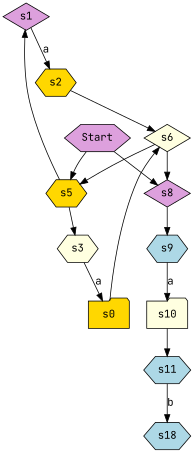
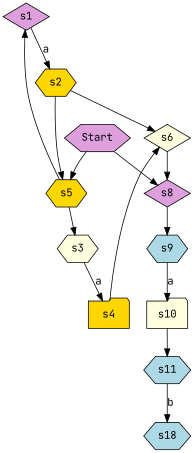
(119, 162) -> (56, 134)
(109, 315) -> (109, 315)
